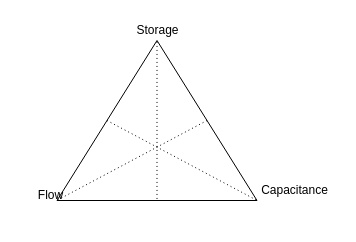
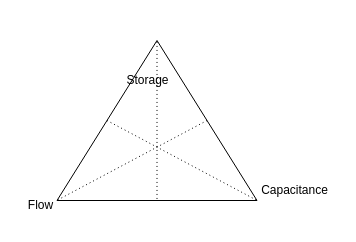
(157, 31) -> (147, 81)
(51, 195) -> (41, 205)
